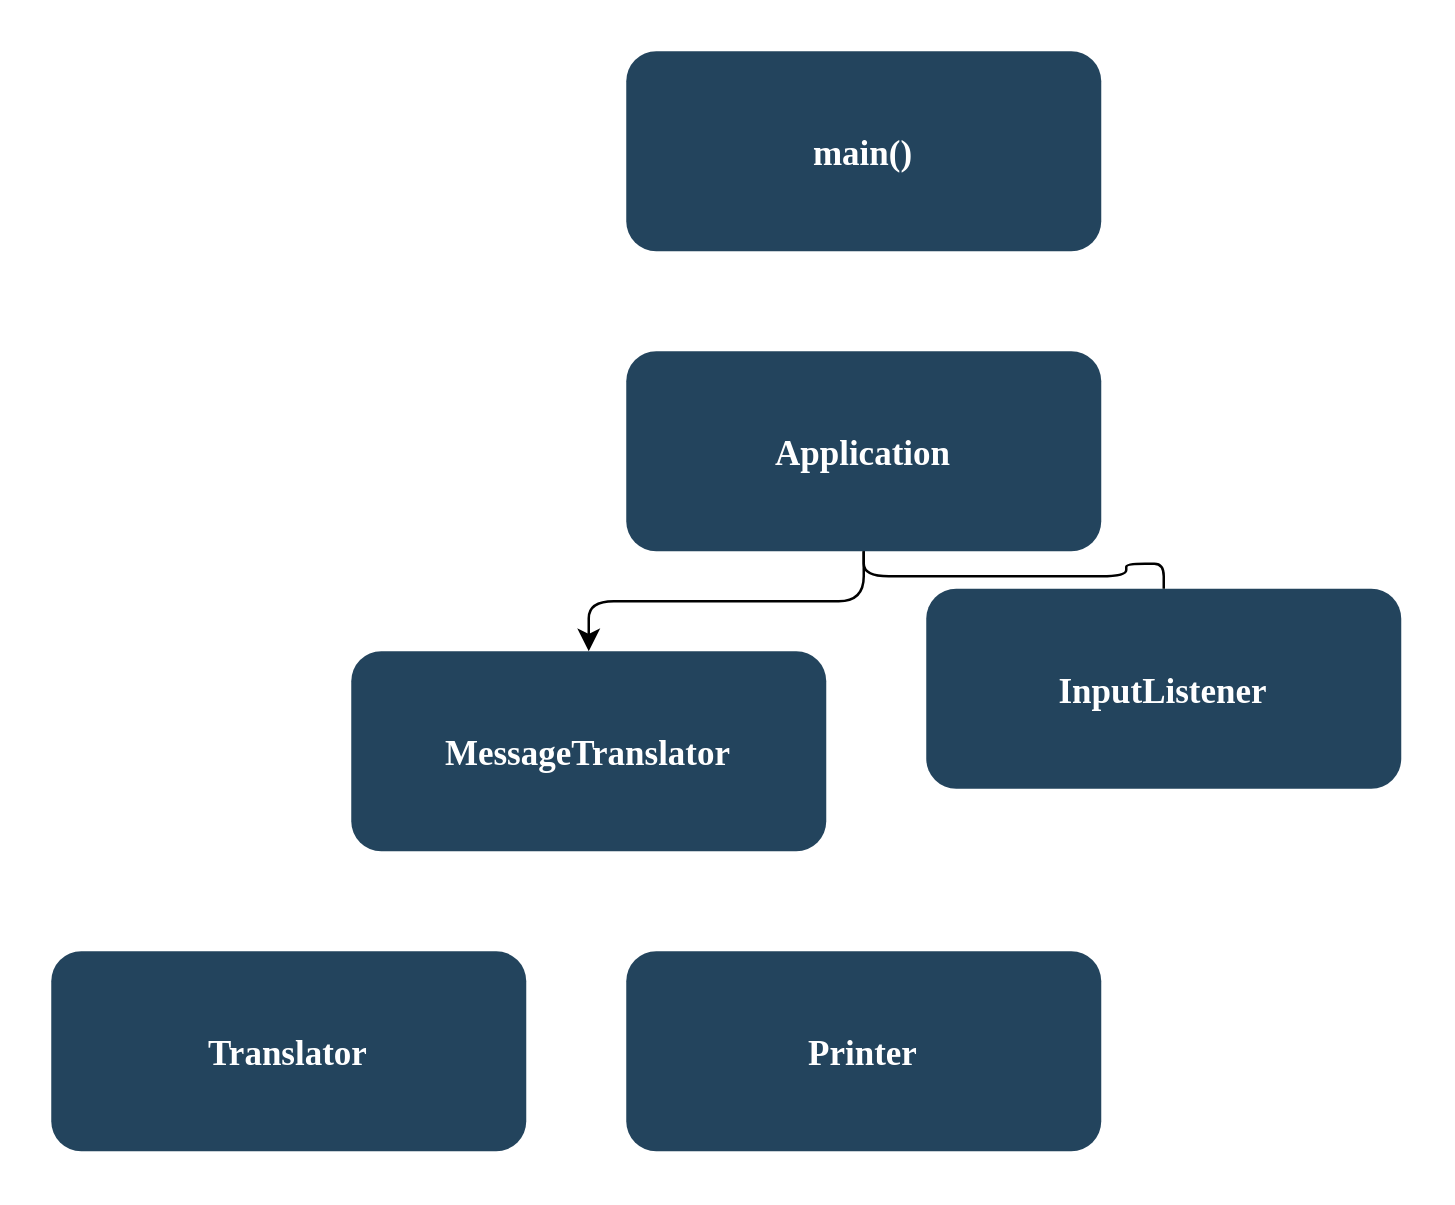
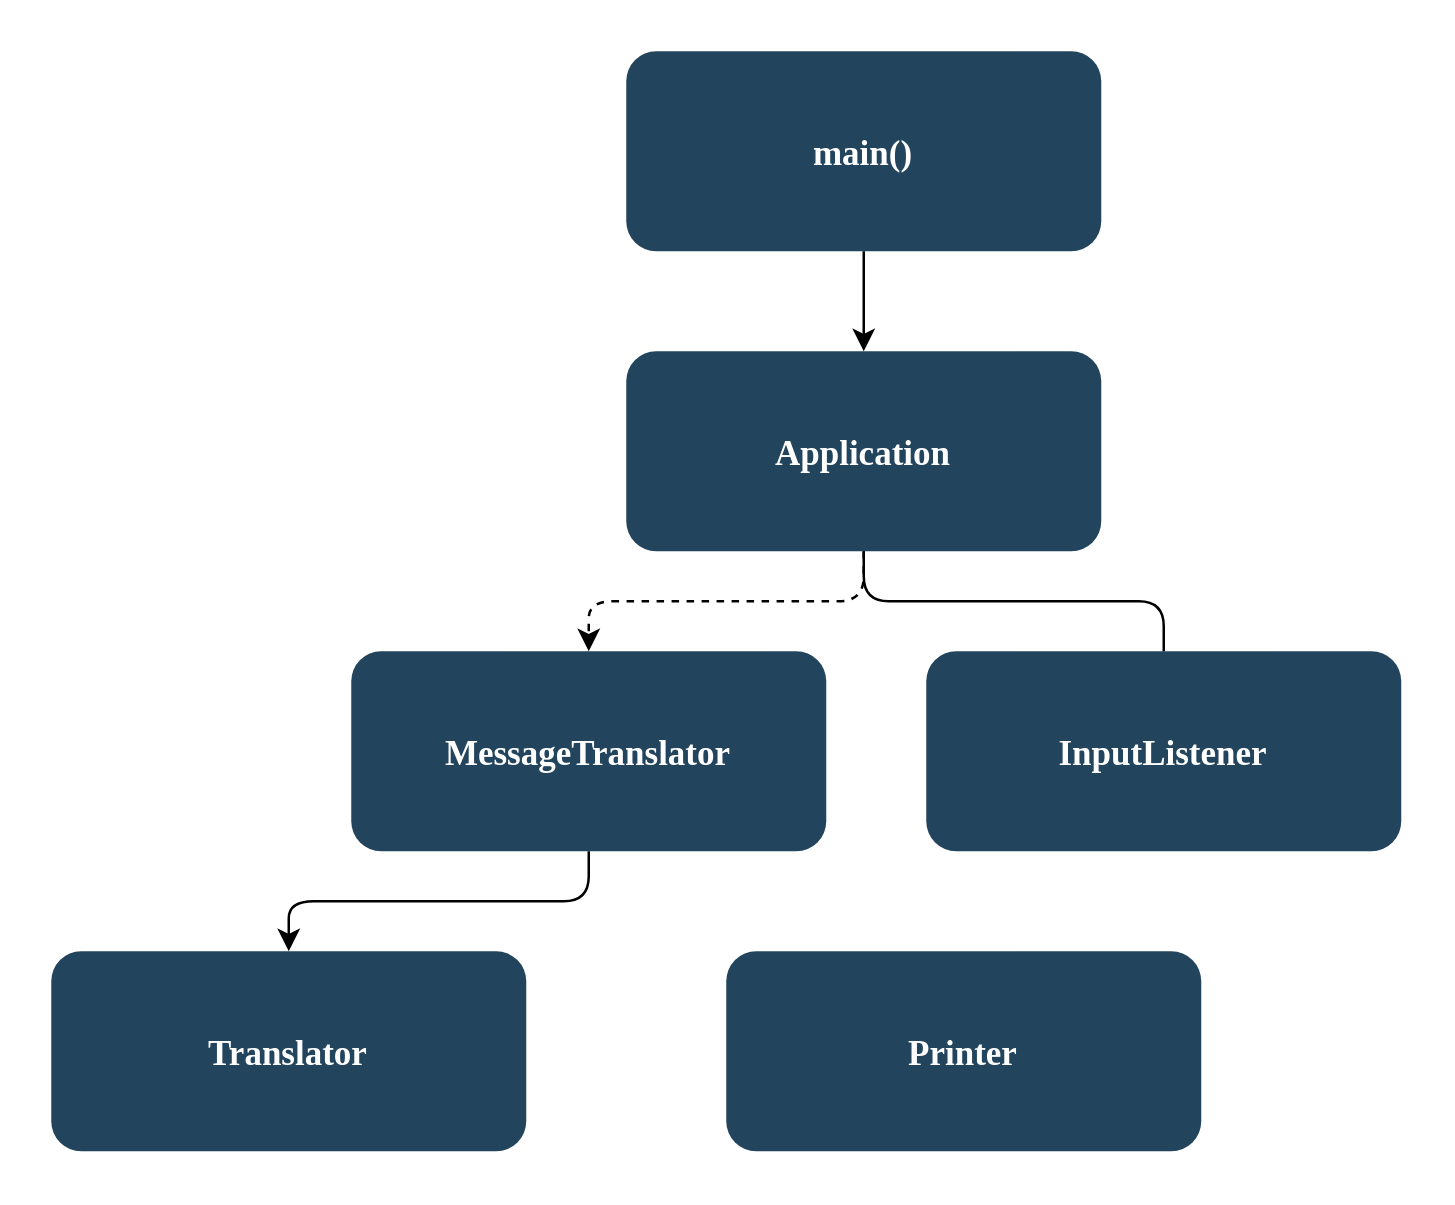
none -> (864, 293)
(717, 601) -> (717, 601)
(1164, 689) -> (1164, 751)
none -> (446, 901)
(864, 1051) -> (964, 1051)
